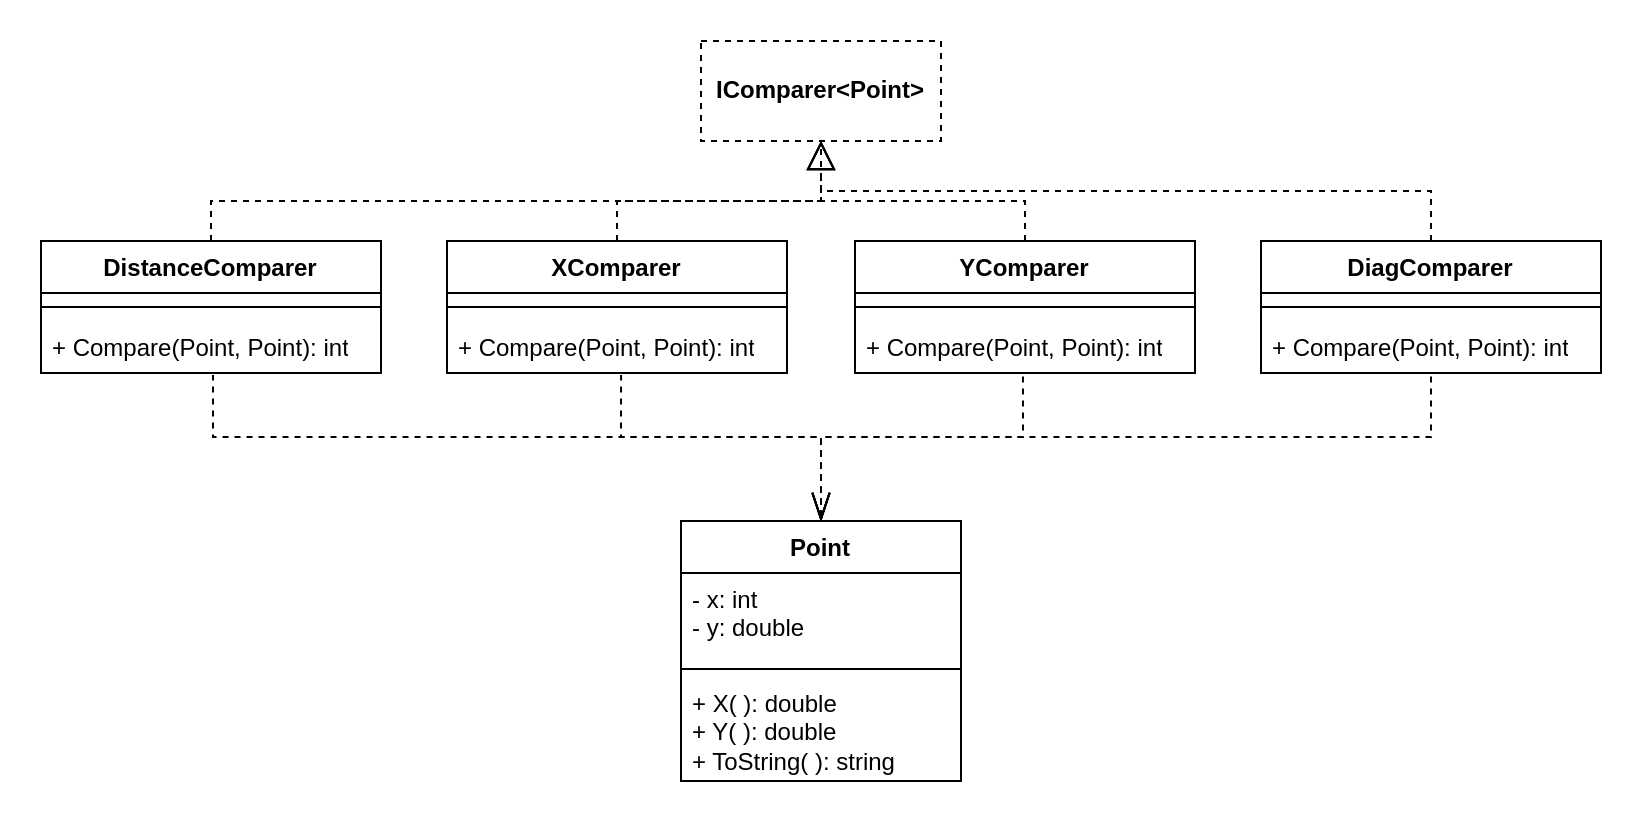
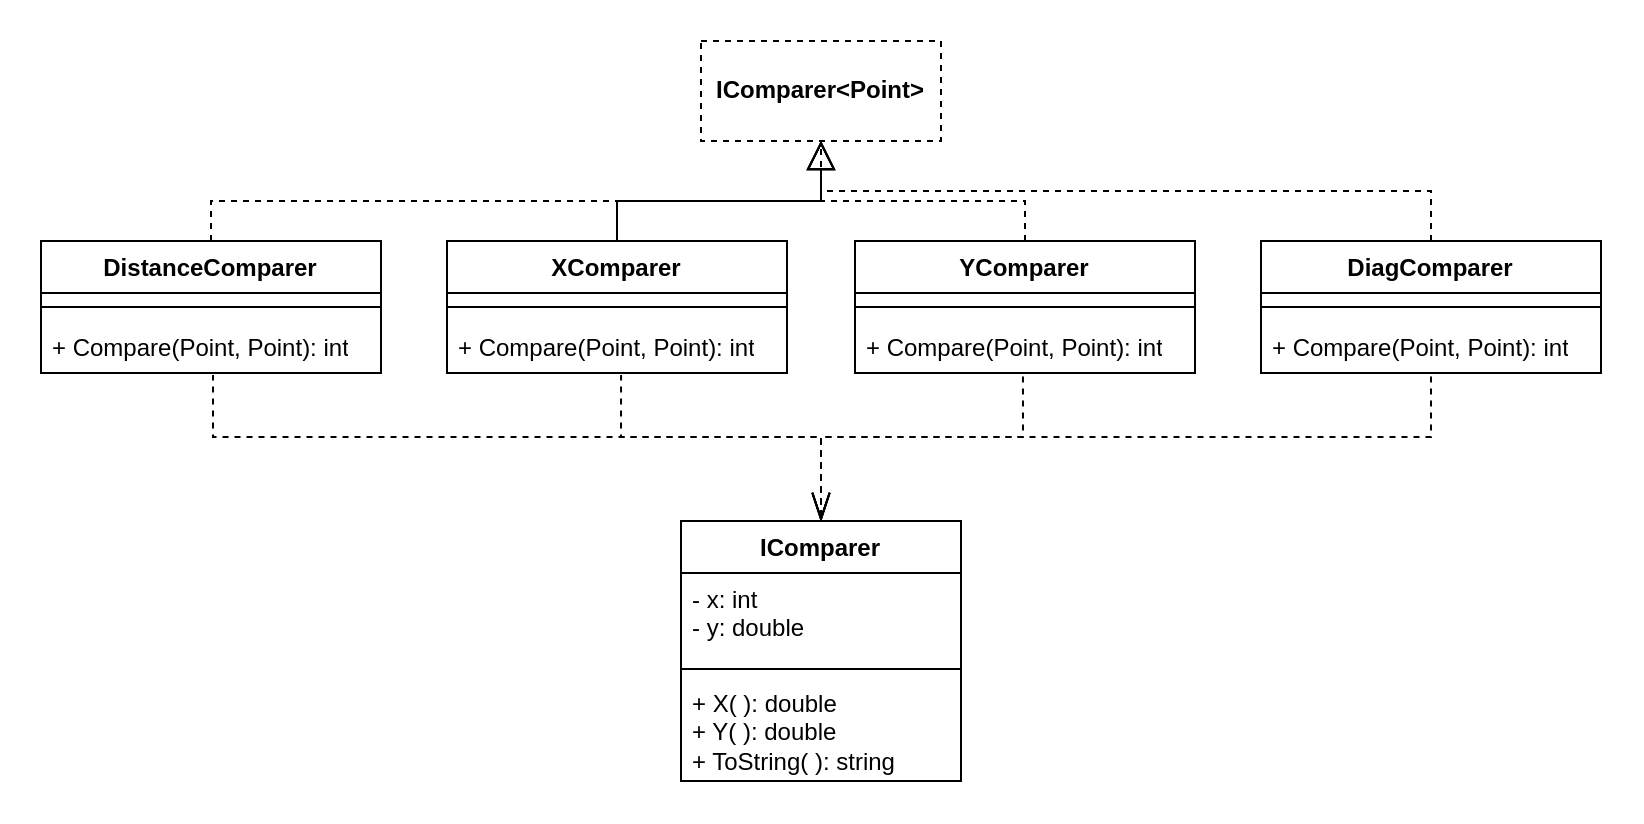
(617, 221) -> (617, 221)
(821, 549) -> (821, 549)
